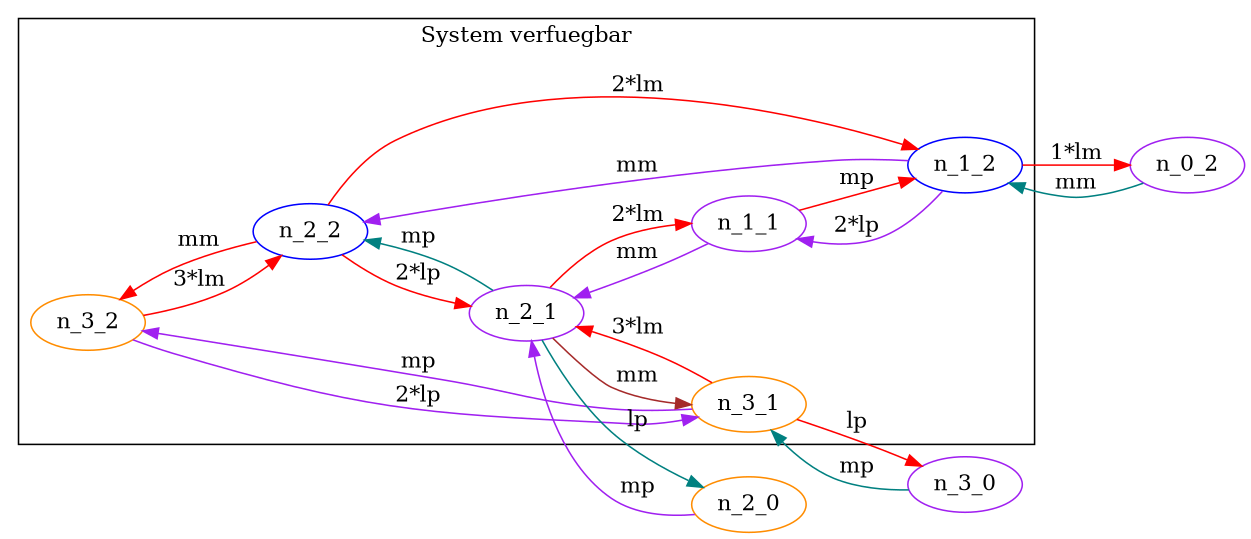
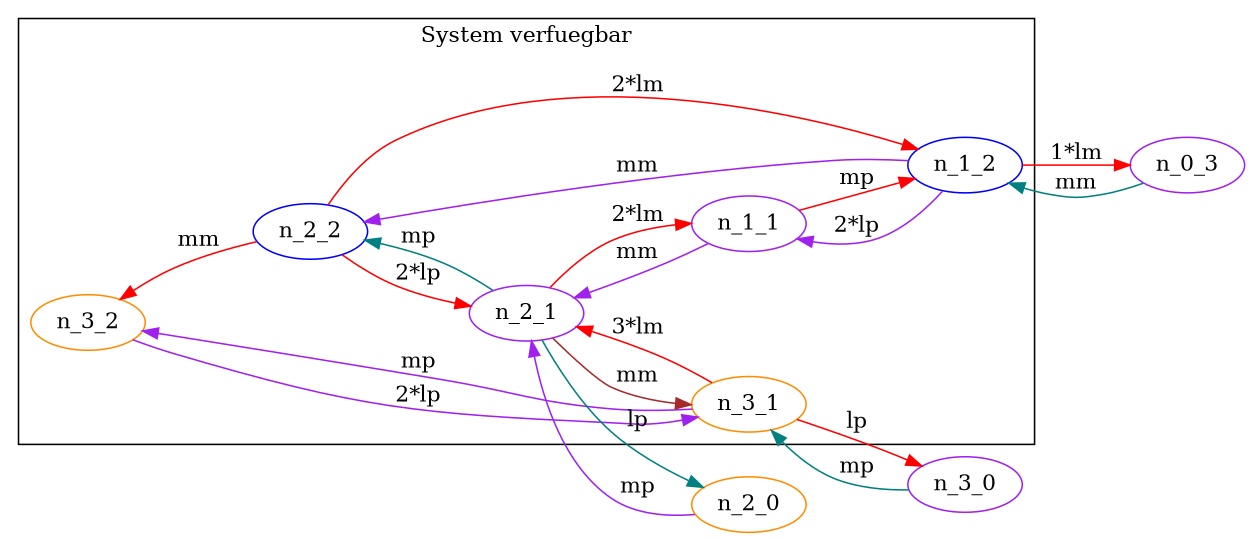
(1187, 165) -> (1187, 165)
(209, 298) -> none
